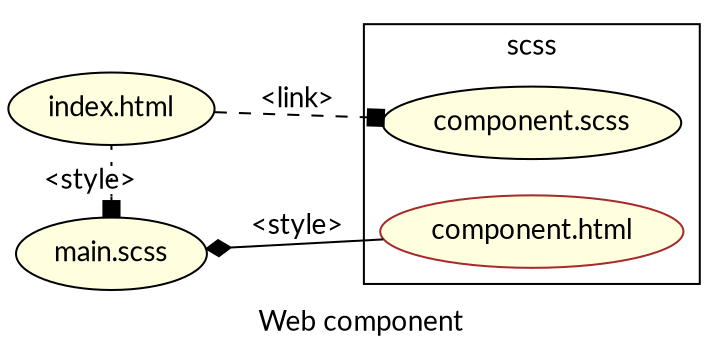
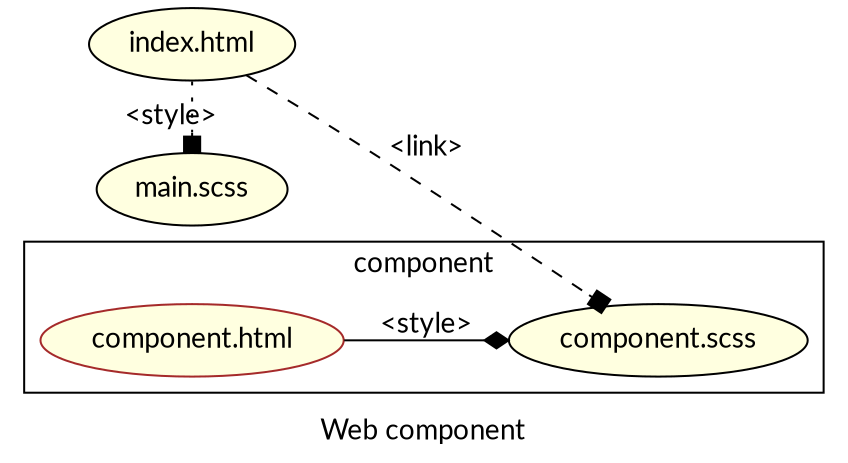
(532, 47) -> (424, 265)
(307, 243) -> (414, 340)
